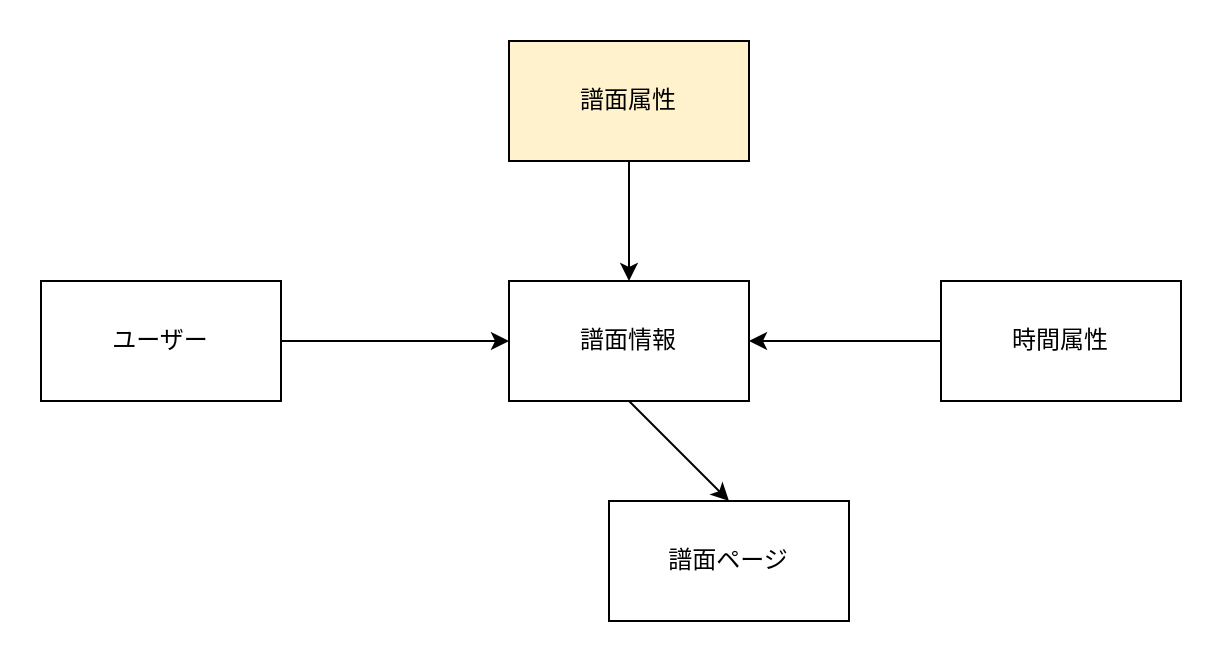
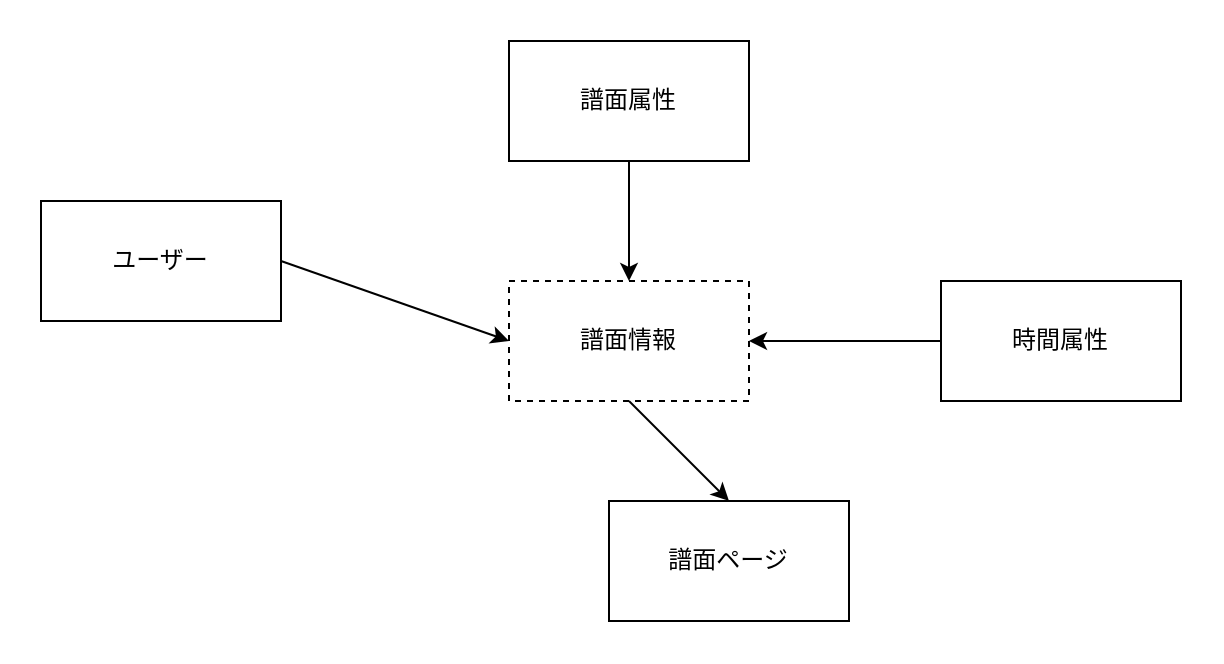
(629, 101) -> (629, 101)
(161, 341) -> (161, 261)
(629, 341) -> (629, 341)
